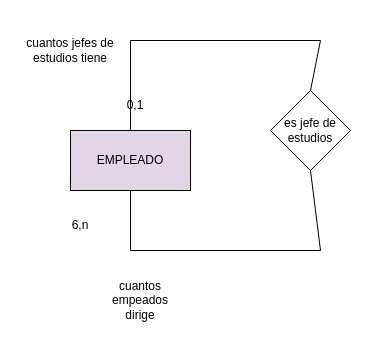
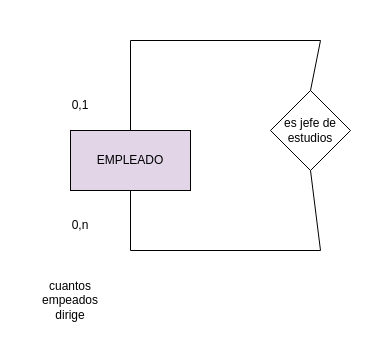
(71, 51) -> none
(136, 106) -> (81, 106)
(81, 226) -> (81, 226)
(141, 301) -> (71, 301)
